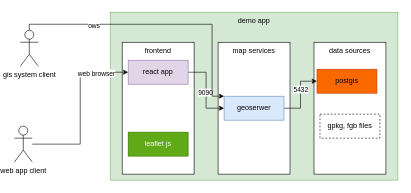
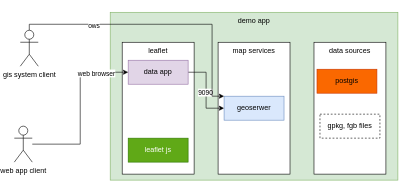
(158, 51) -> (158, 51)
(158, 72) -> (158, 72)
(301, 96) -> none
(158, 144) -> (158, 150)
